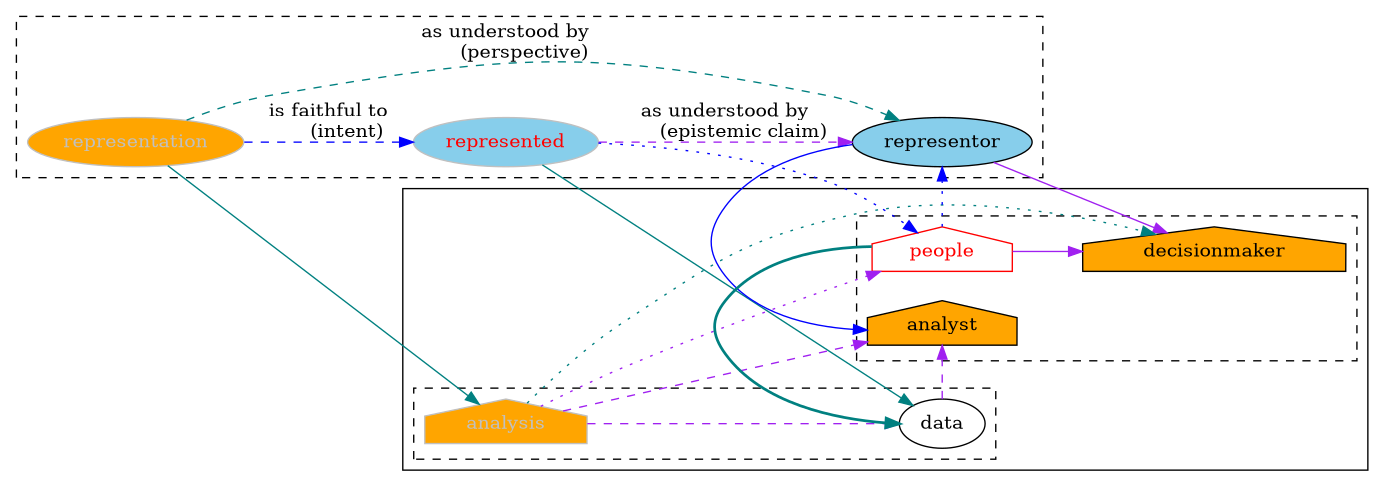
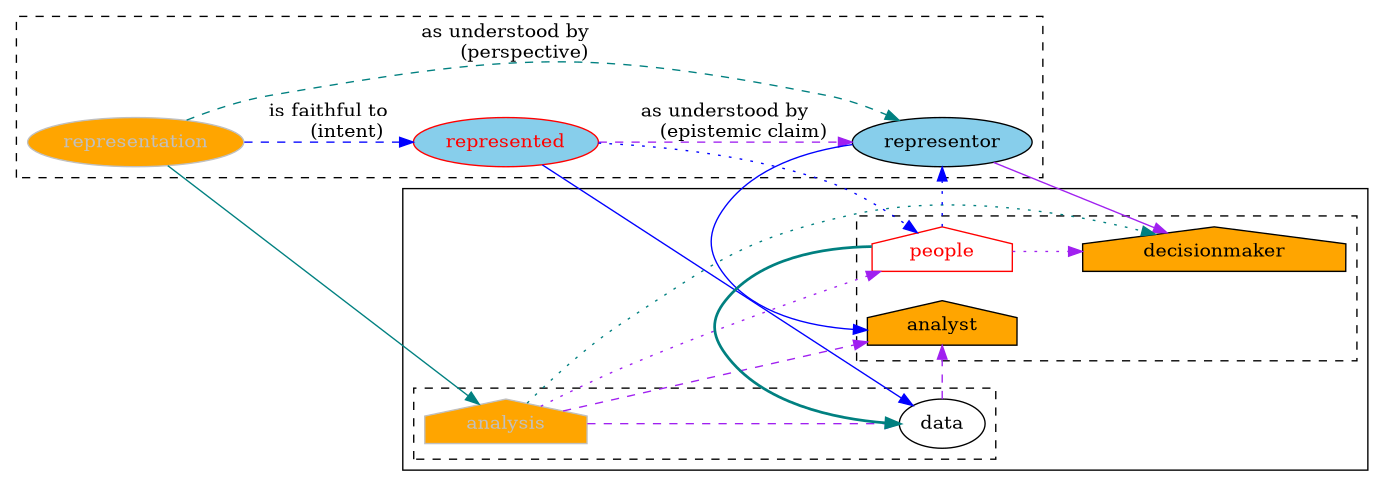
(506, 142) -> (506, 142)
(1040, 251) -> (1040, 251)
(713, 276) -> (713, 276)
